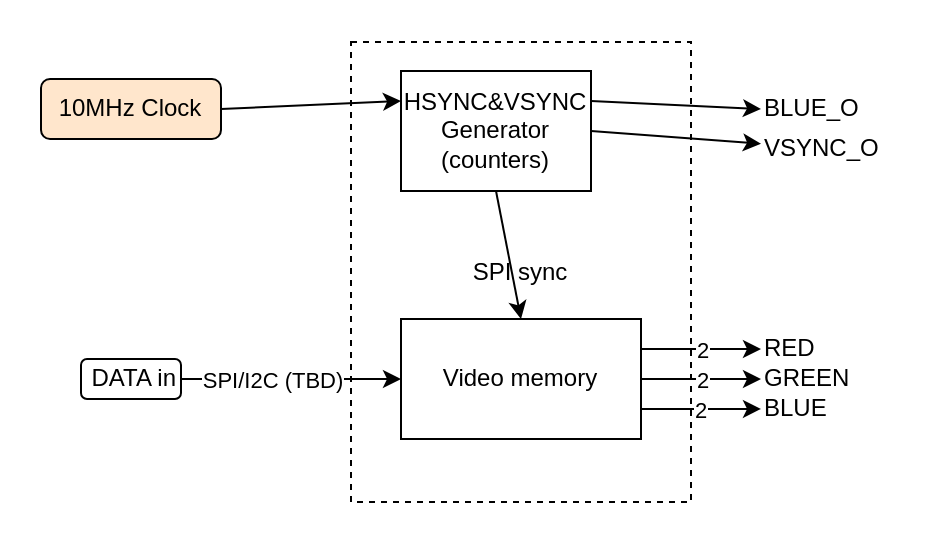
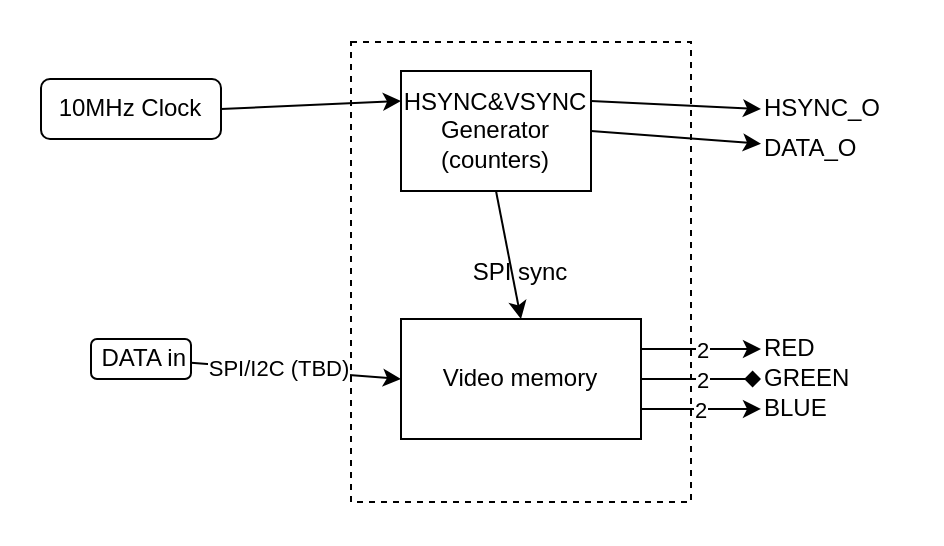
(131, 109) -> (131, 109)
(805, 109) -> (812, 109)
(812, 149) -> (805, 149)
(131, 379) -> (141, 359)
(745, 379) -> (744, 379)
